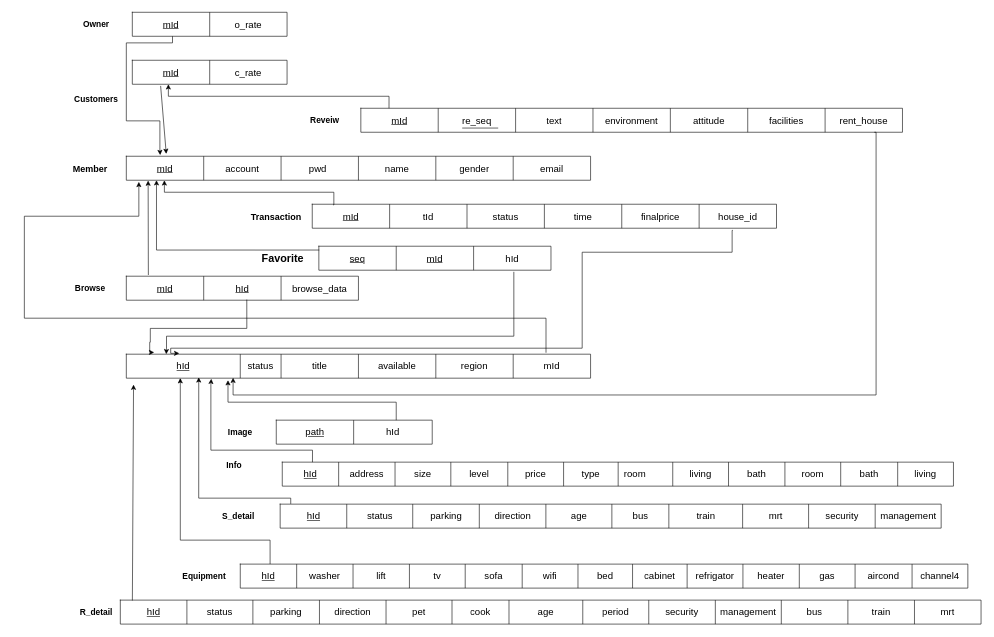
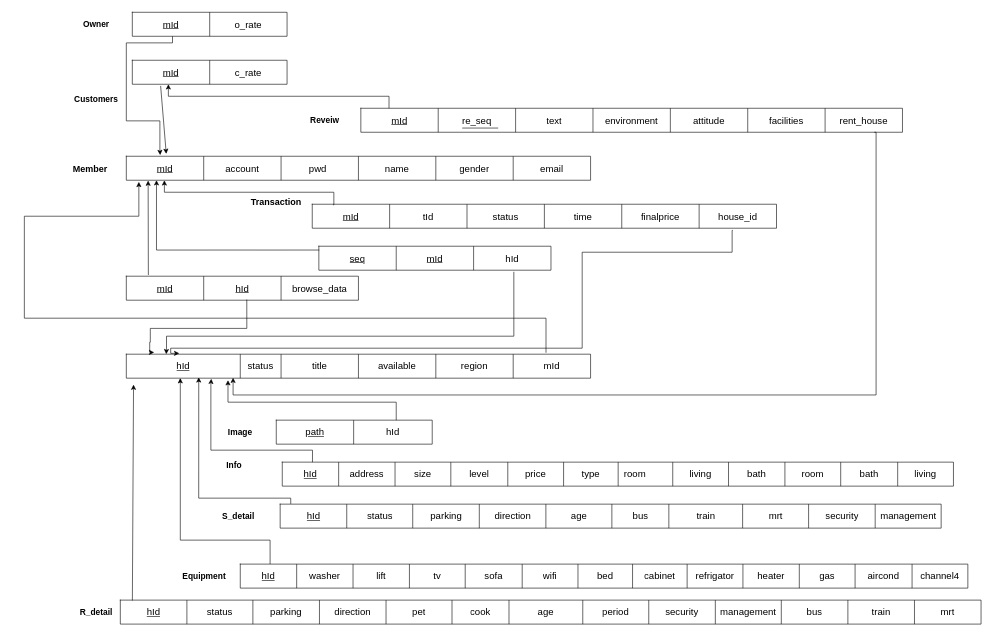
(276, 216) -> (276, 201)
(283, 258) -> none
(90, 288) -> none
